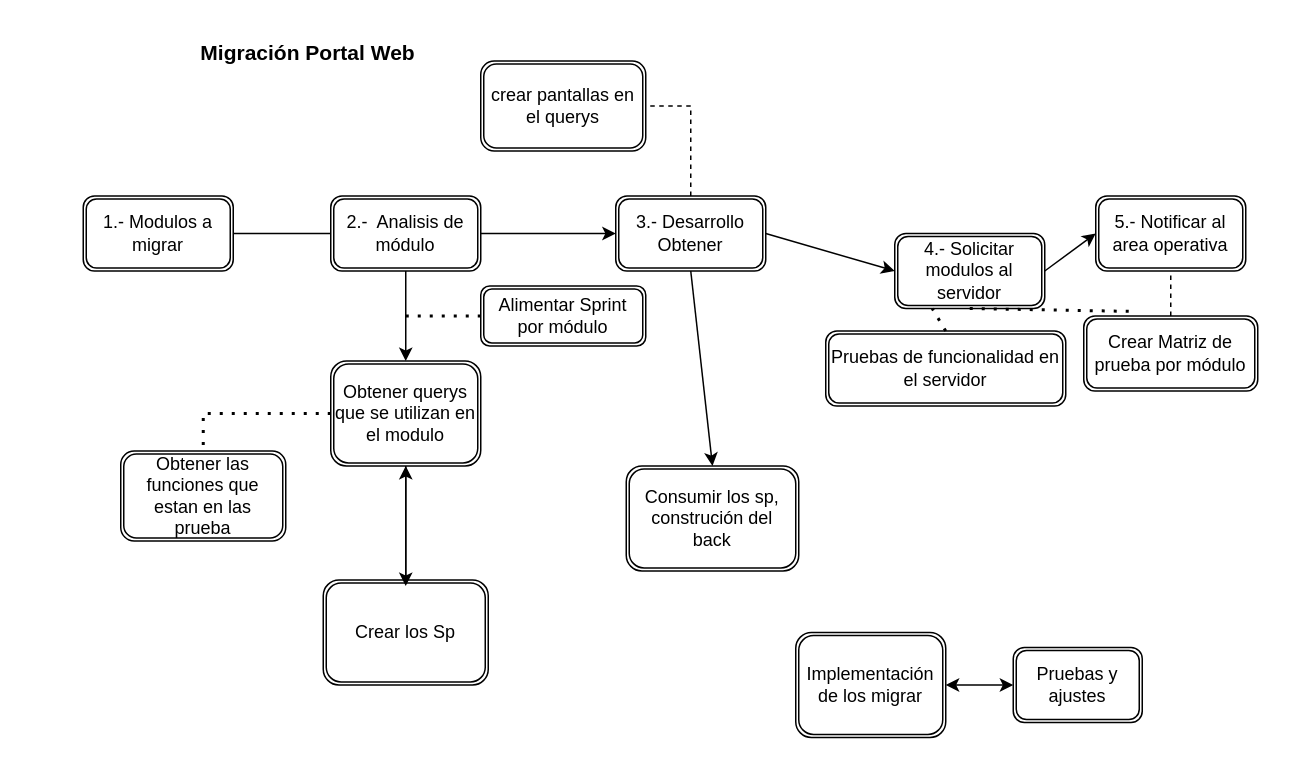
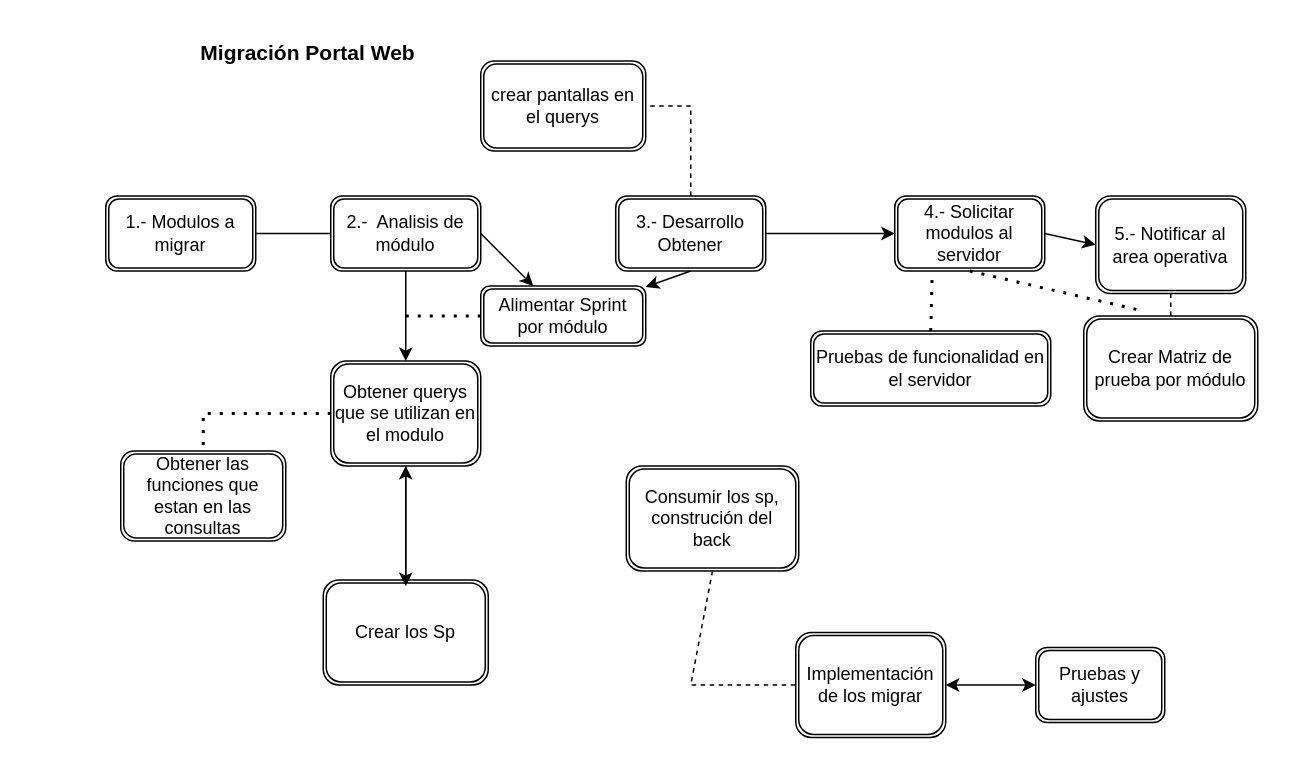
(158, 233) -> (181, 233)
(543, 233) -> (504, 256)
(1171, 233) -> (1171, 245)
(970, 271) -> (970, 233)
(1171, 353) -> (1171, 368)
(701, 364) -> (673, 277)
(946, 368) -> (931, 368)
(203, 496) -> (203, 496)
none -> (692, 679)
(1078, 685) -> (1100, 685)
